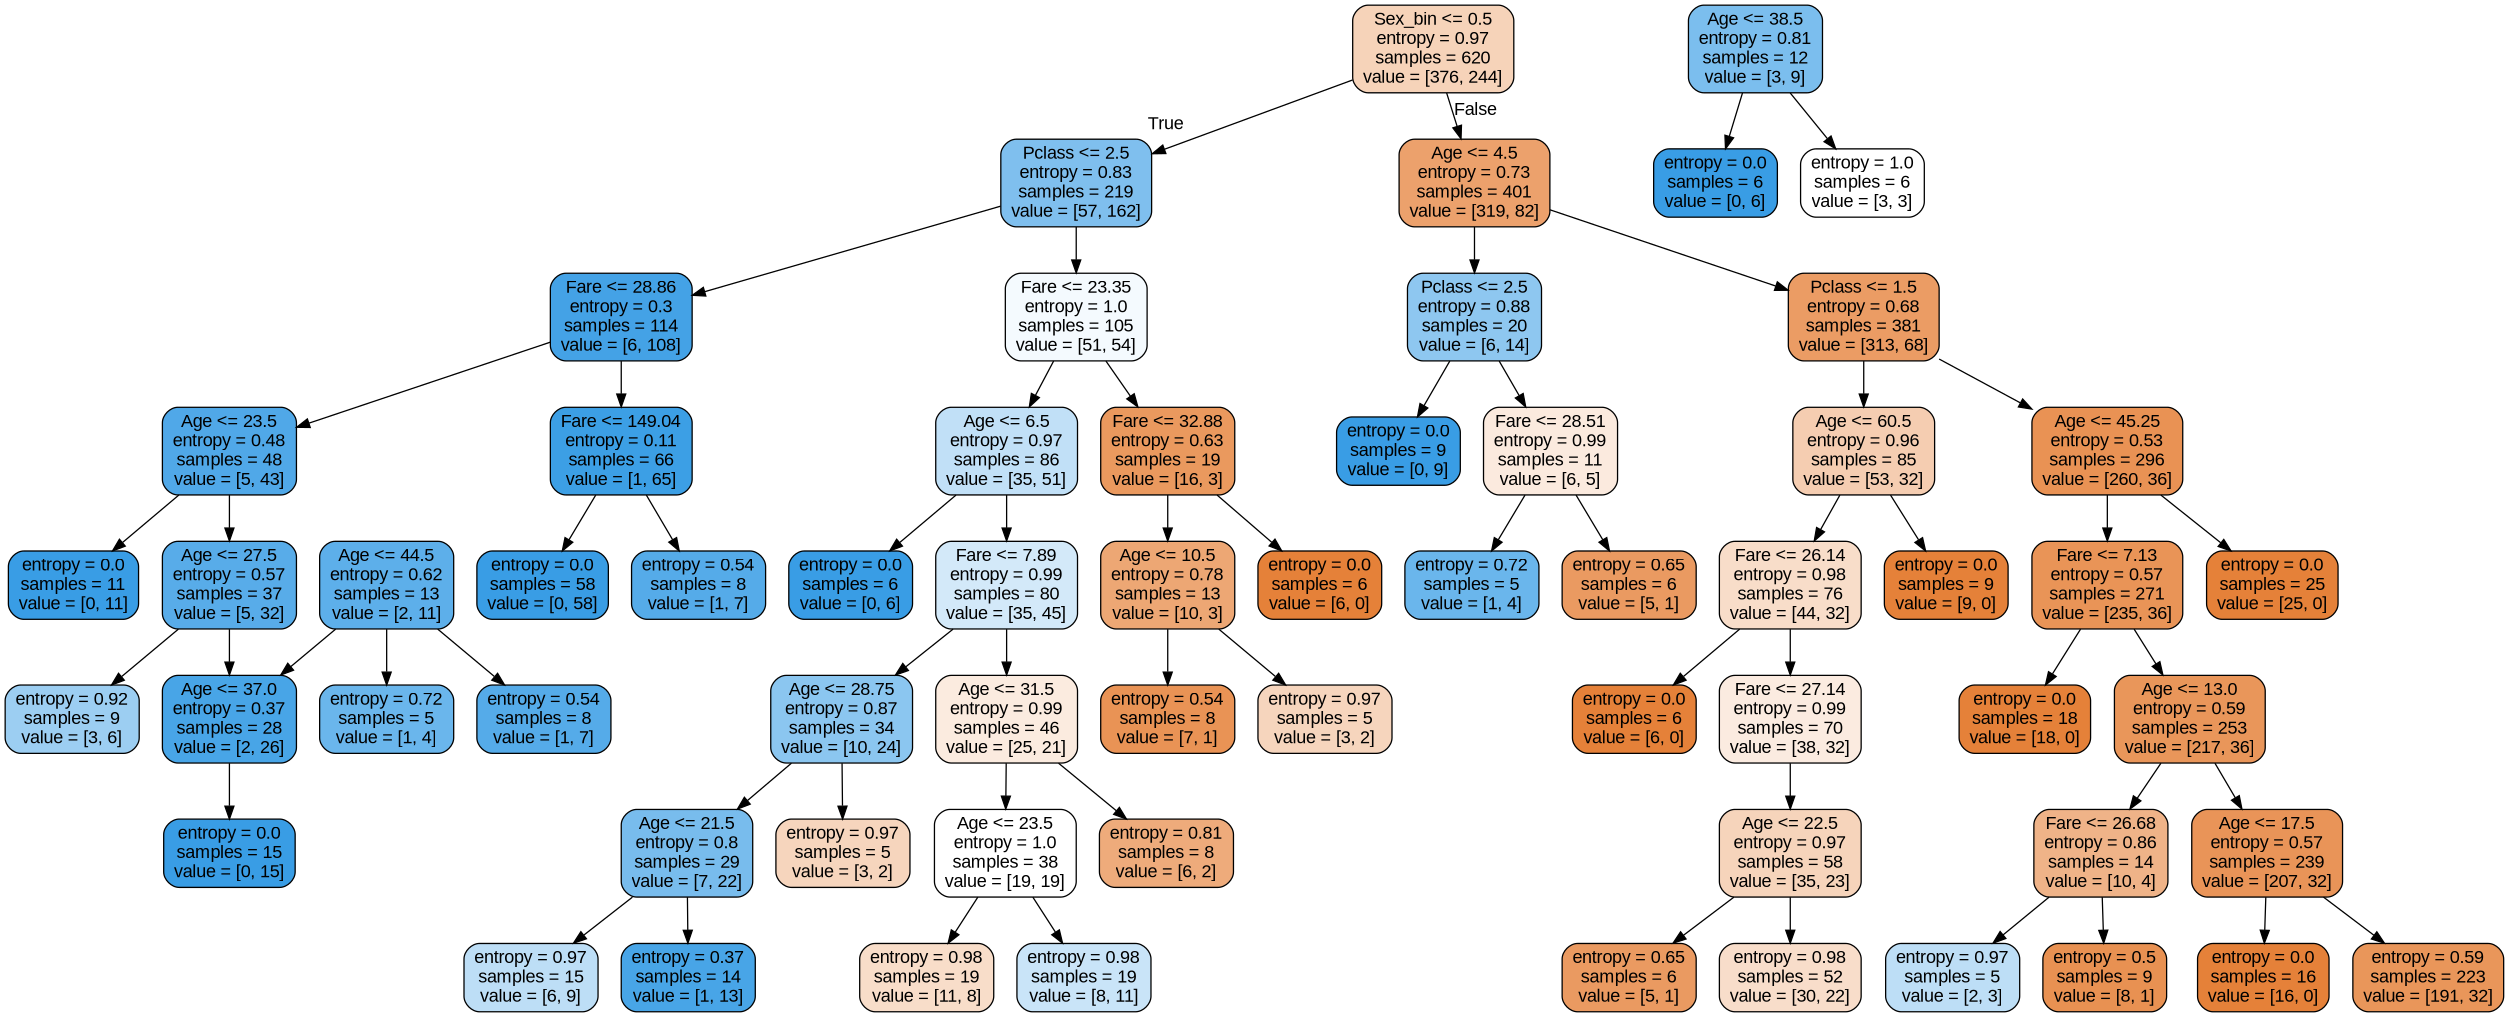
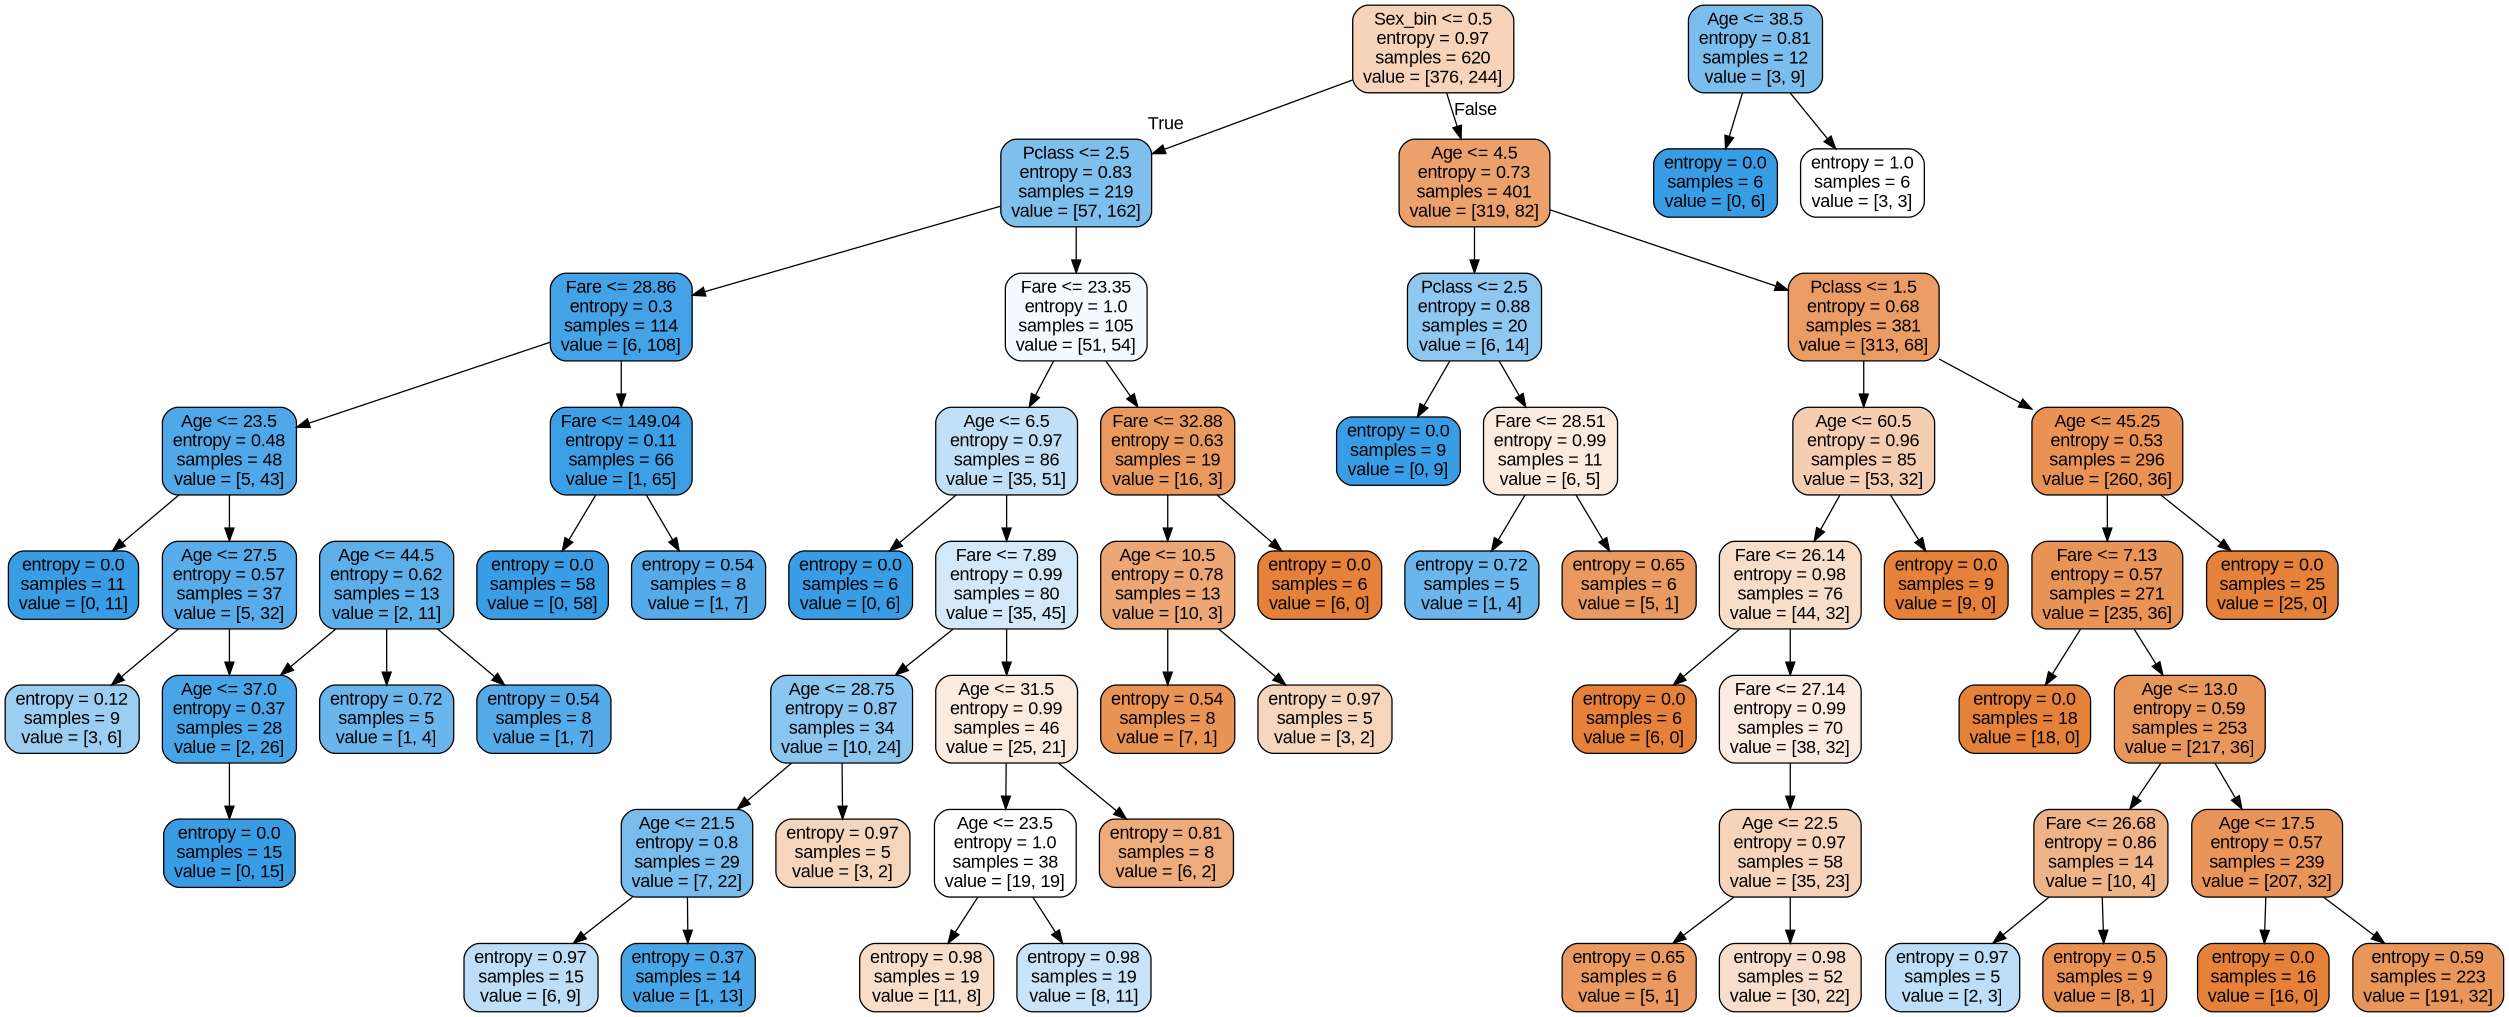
(72, 719) -> (72, 719)
